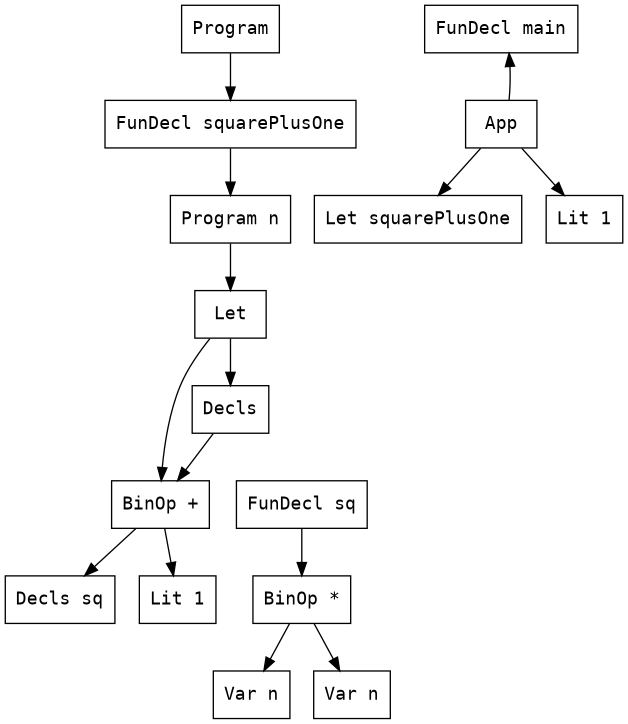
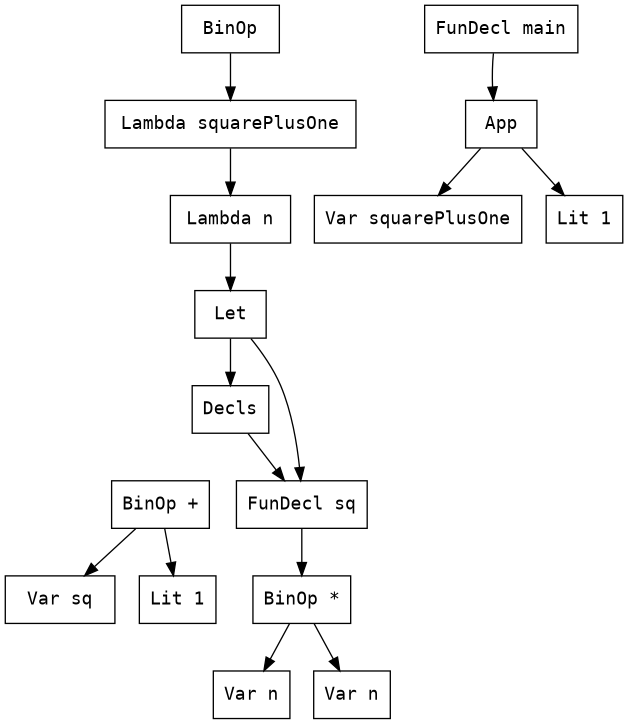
(230, 29) -> (230, 29)
(510, 83) -> (492, 70)
(230, 124) -> (230, 124)
(230, 219) -> (230, 219)
(418, 219) -> (418, 219)
(175, 399) -> (286, 399)
(199, 452) -> (262, 452)
(60, 600) -> (60, 600)
